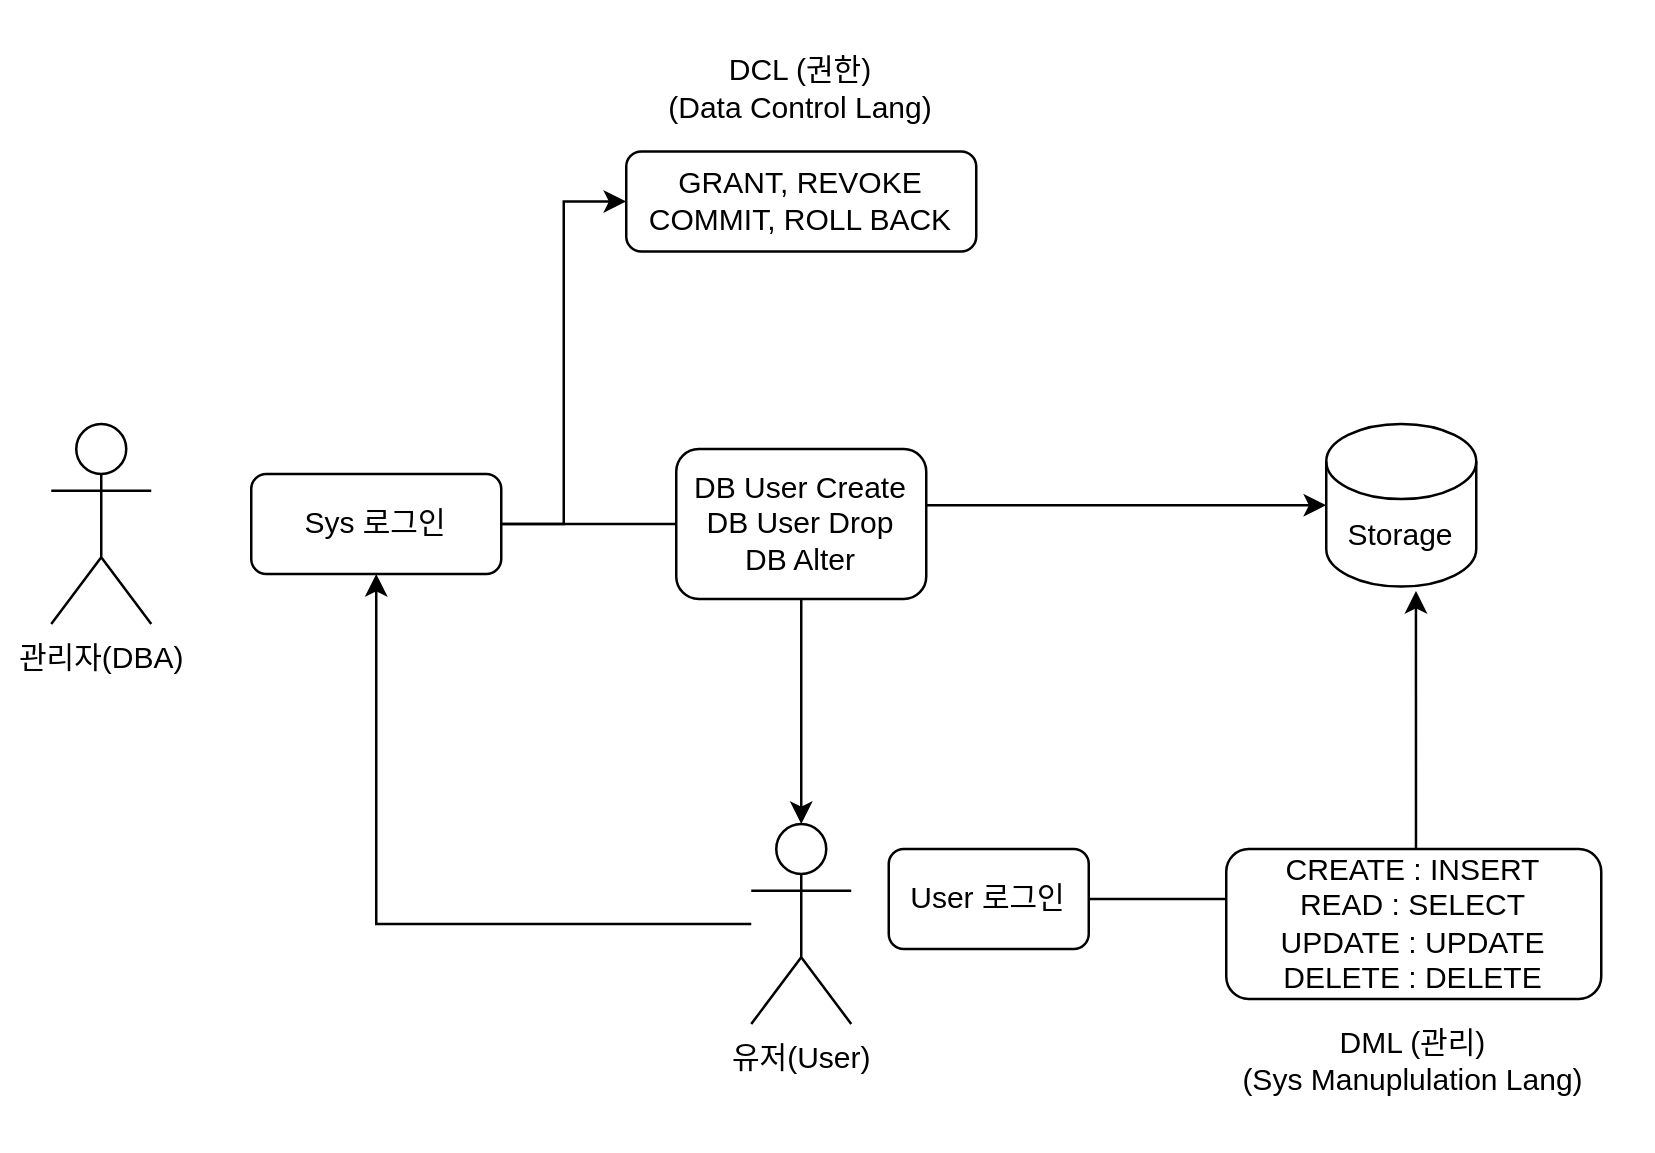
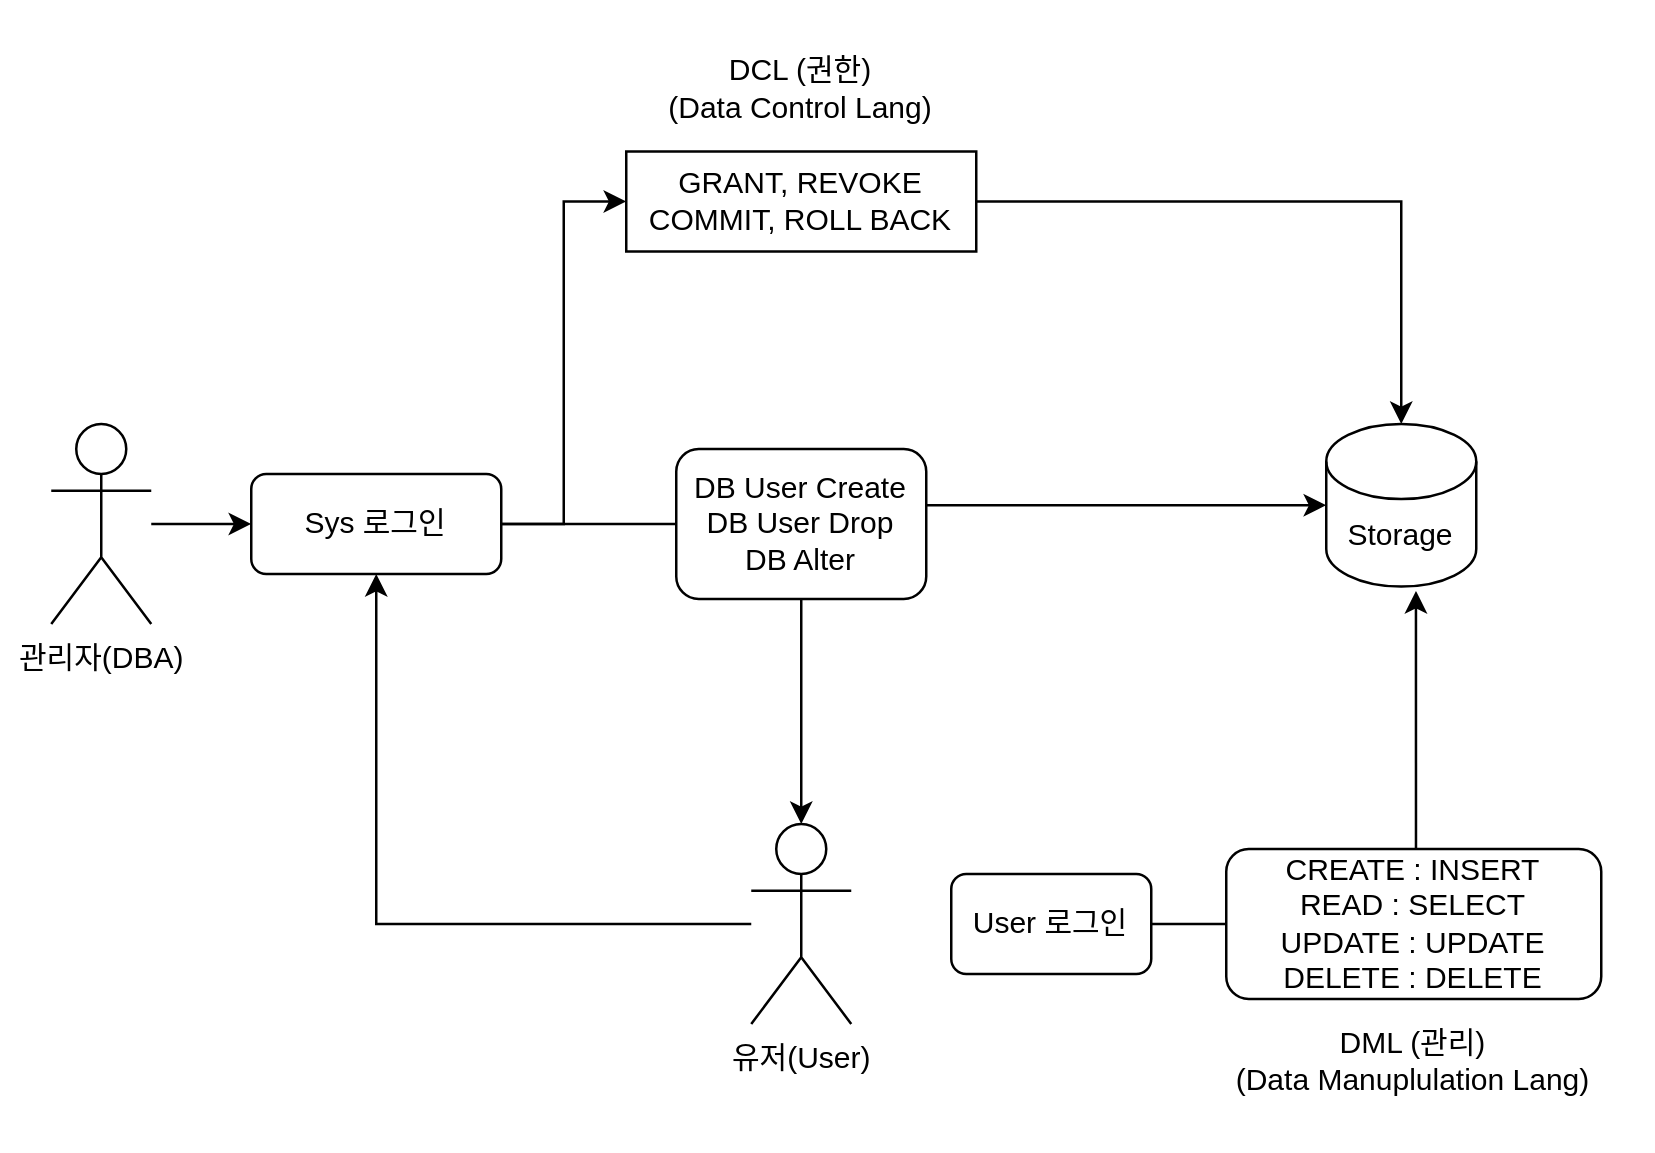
(801, 201) -> (801, 201)
none -> (1291, 201)
none -> (193, 524)
(989, 899) -> (1051, 924)
(1414, 1061) -> (1414, 1061)
